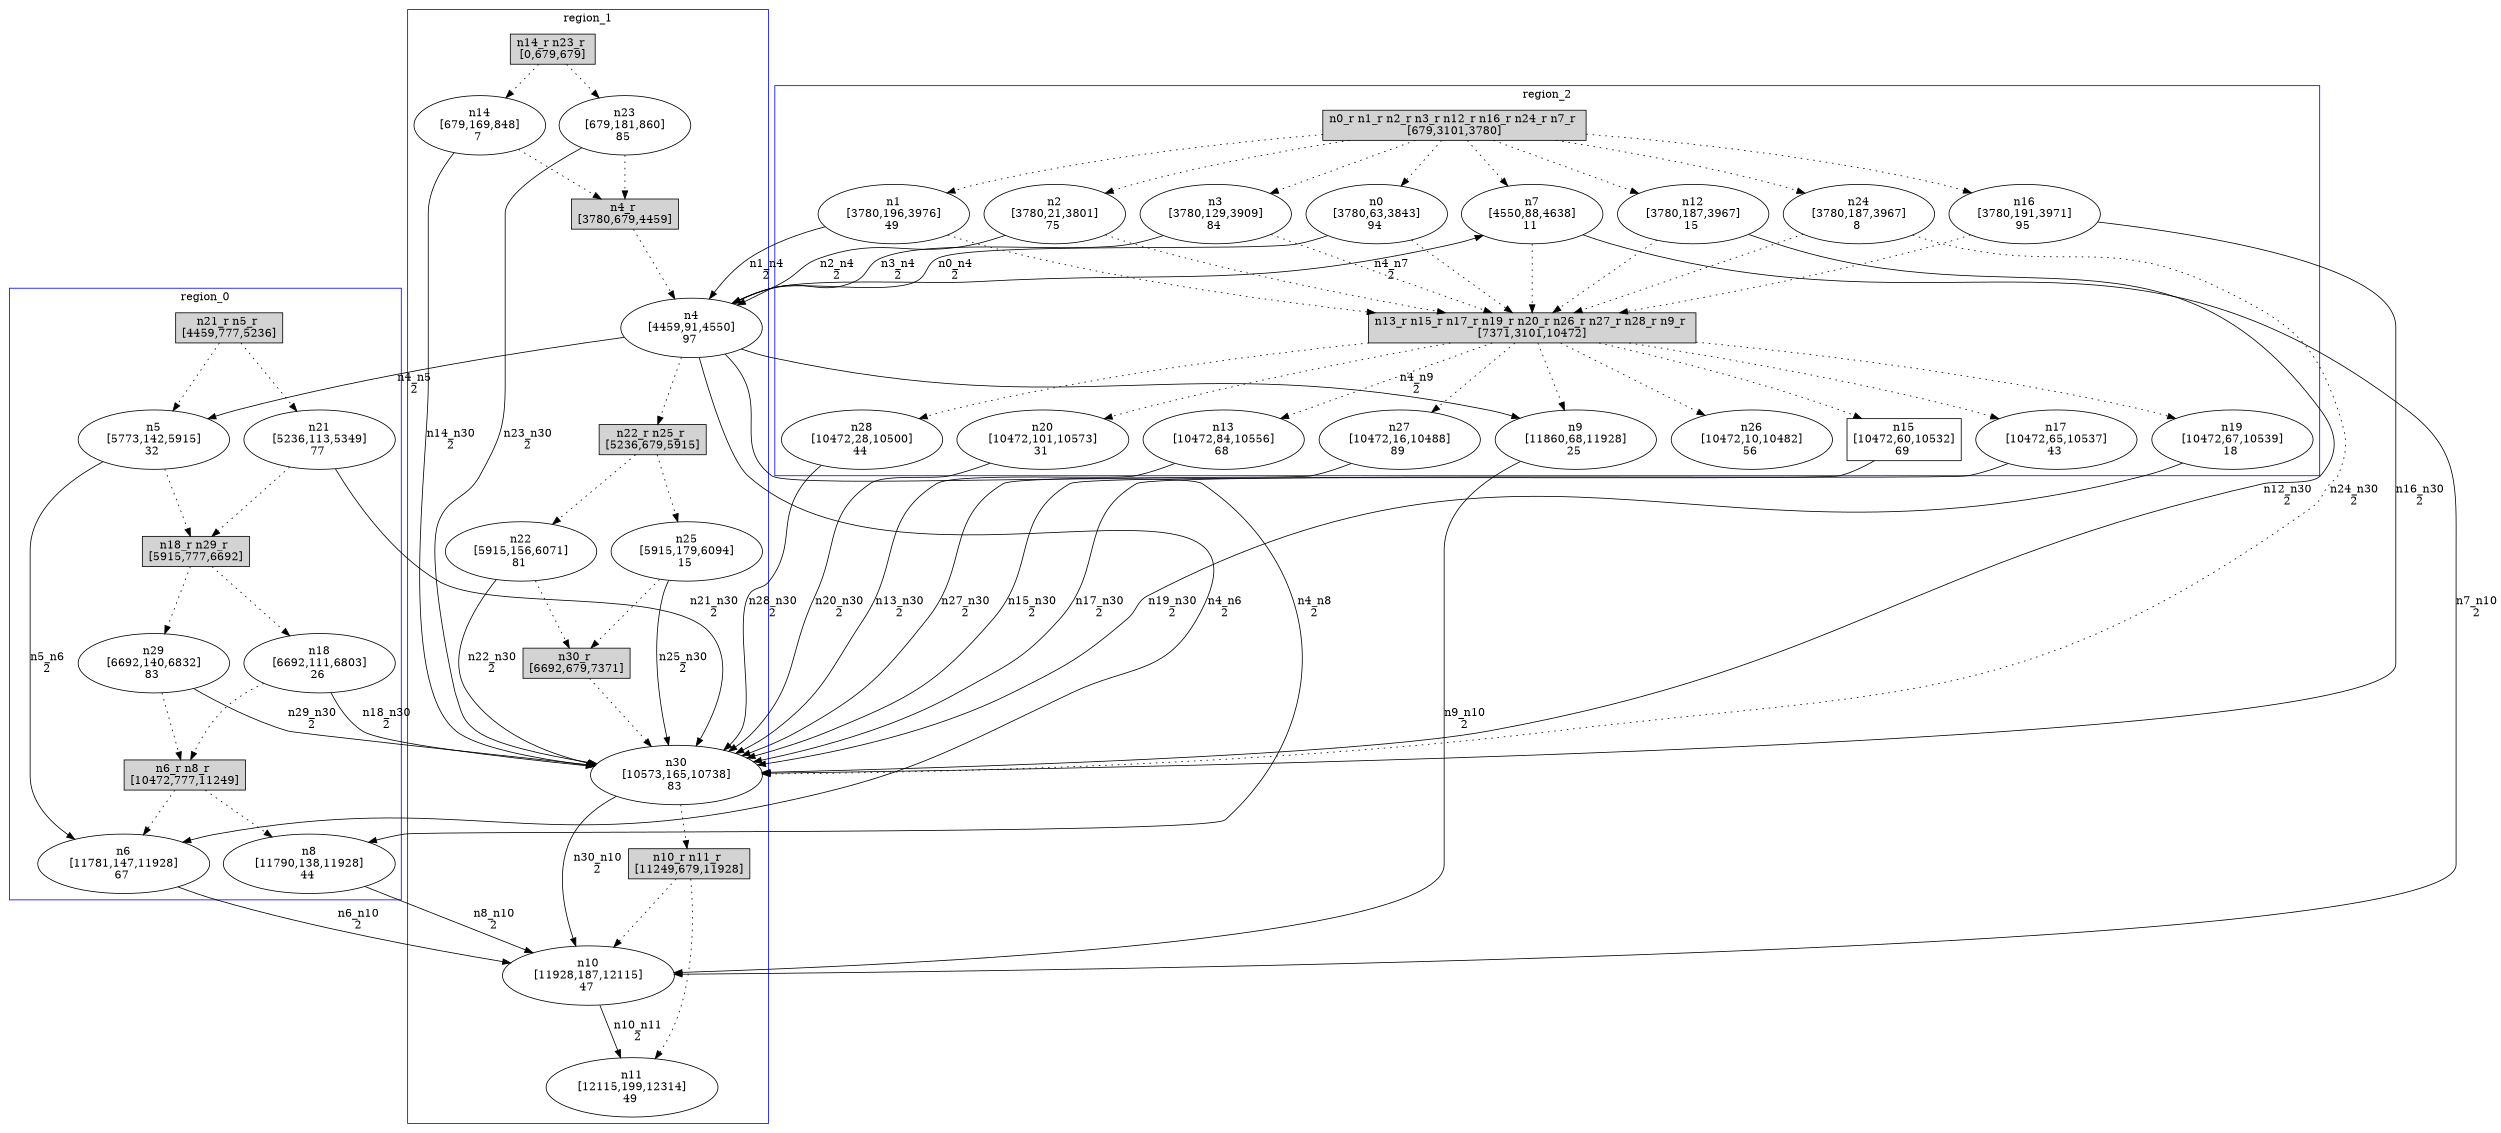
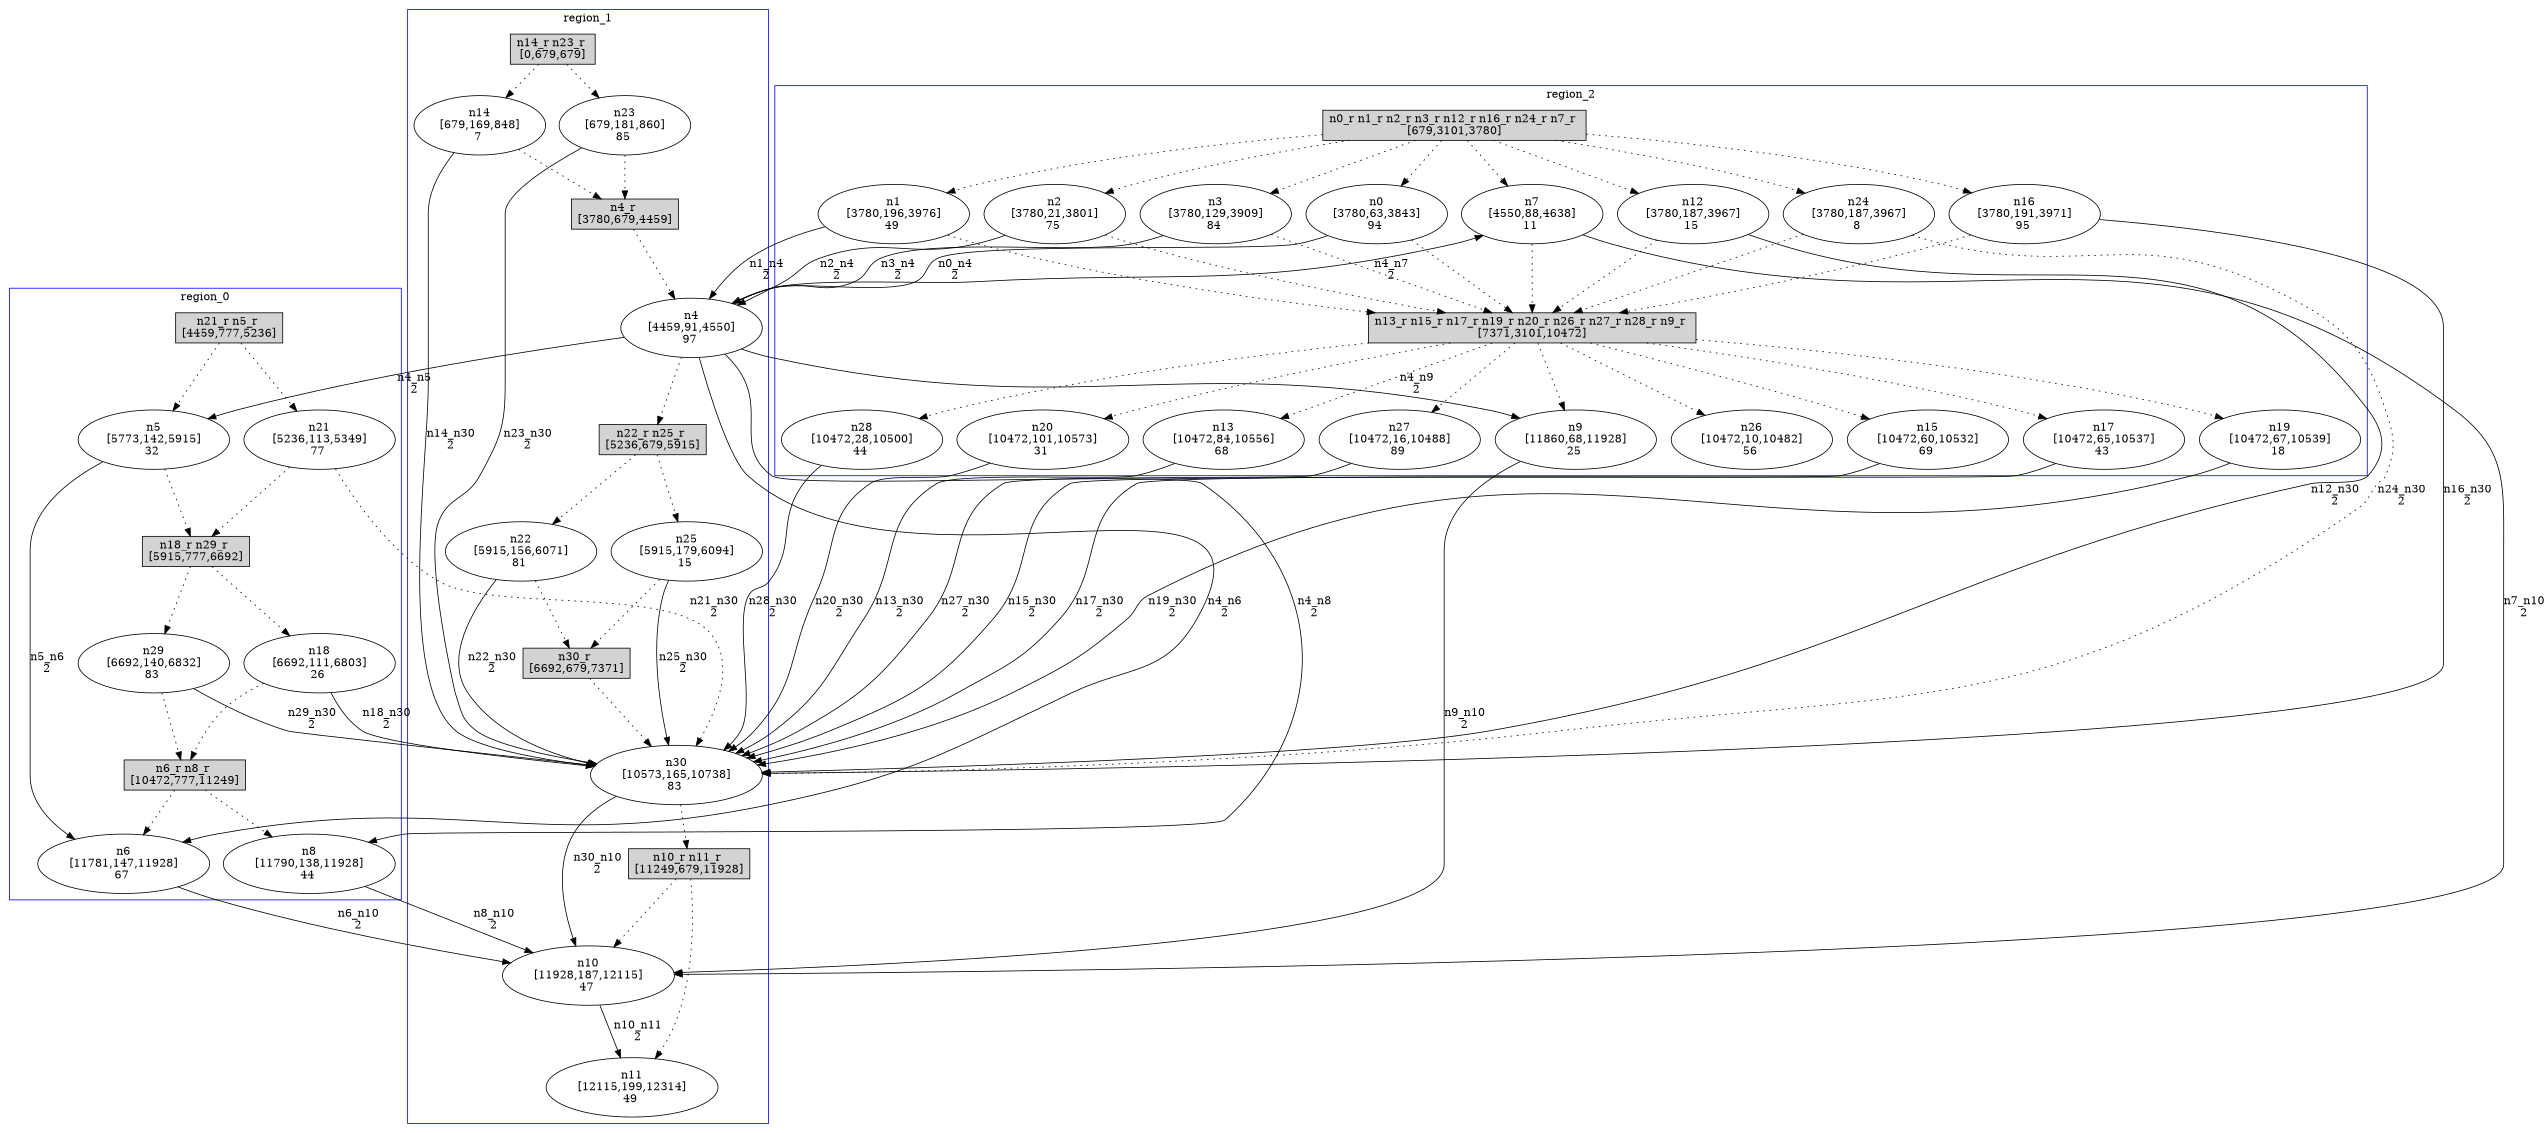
(1904, 440) -> (1928, 440)
(556, 600) -> (556, 600)
